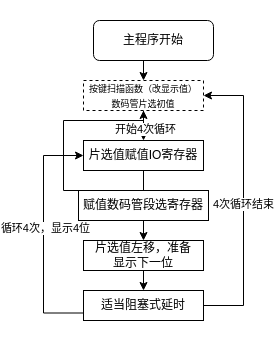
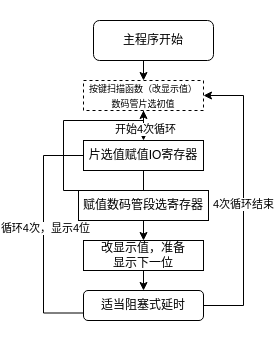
(75, 156) -> (78, 156)
(144, 256) -> (144, 256)
(144, 306) -> (144, 306)
